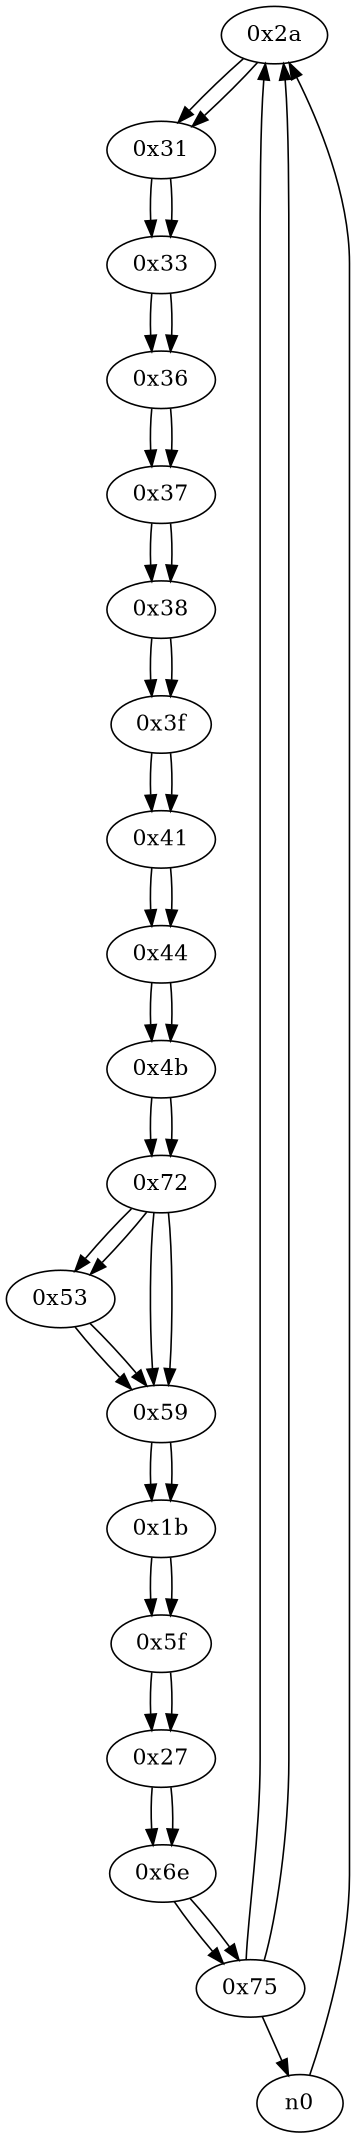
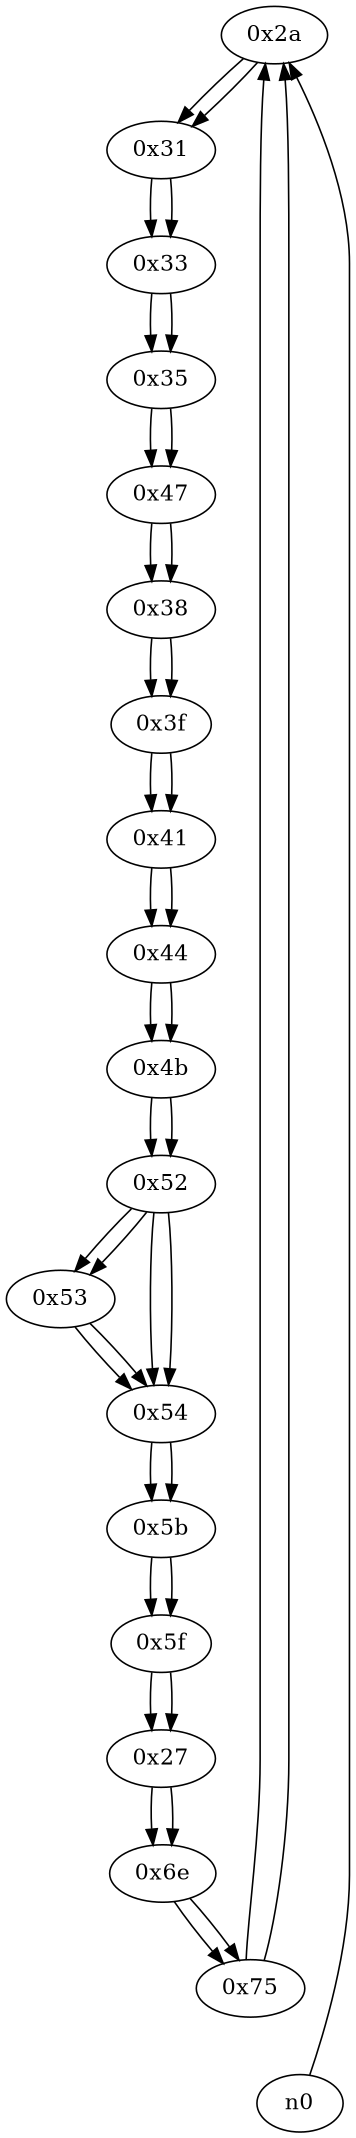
(161, 380) -> (161, 380)
(161, 495) -> (161, 495)
(161, 1184) -> (161, 1184)
(161, 1414) -> (161, 1414)
(161, 1529) -> (161, 1529)
(272, 2039) -> none
